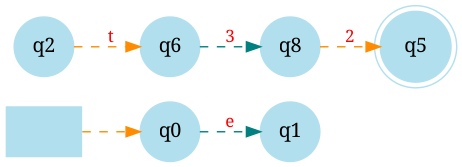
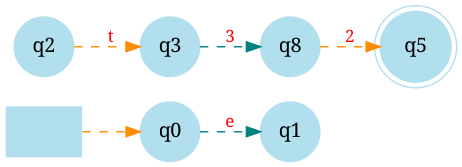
(170, 47) -> (170, 47)
